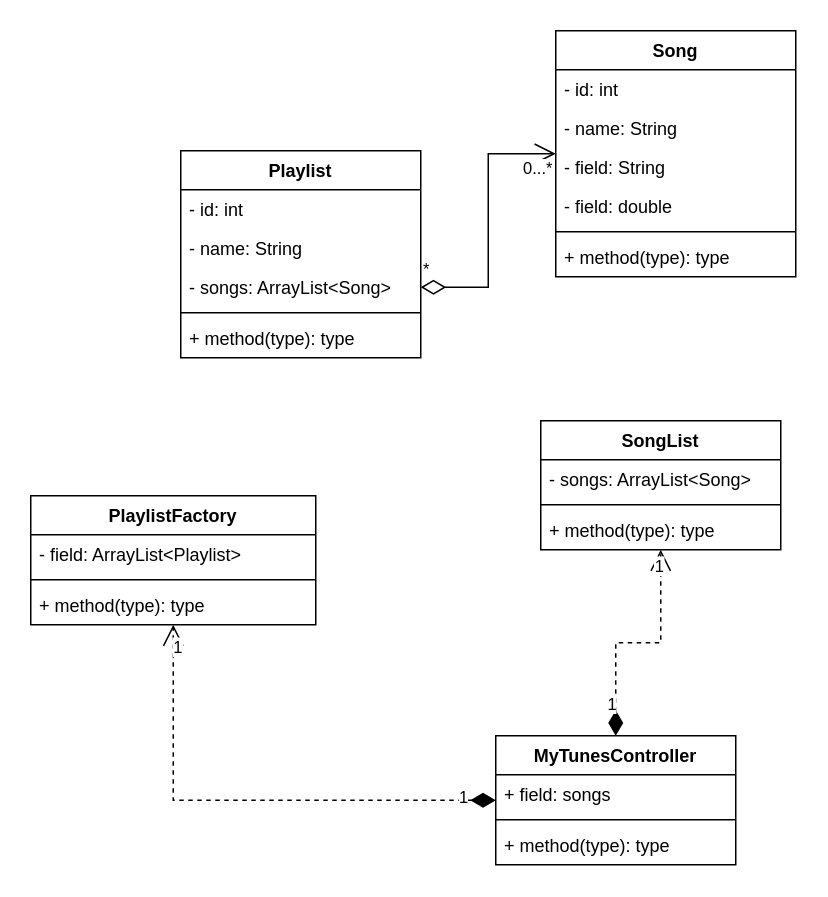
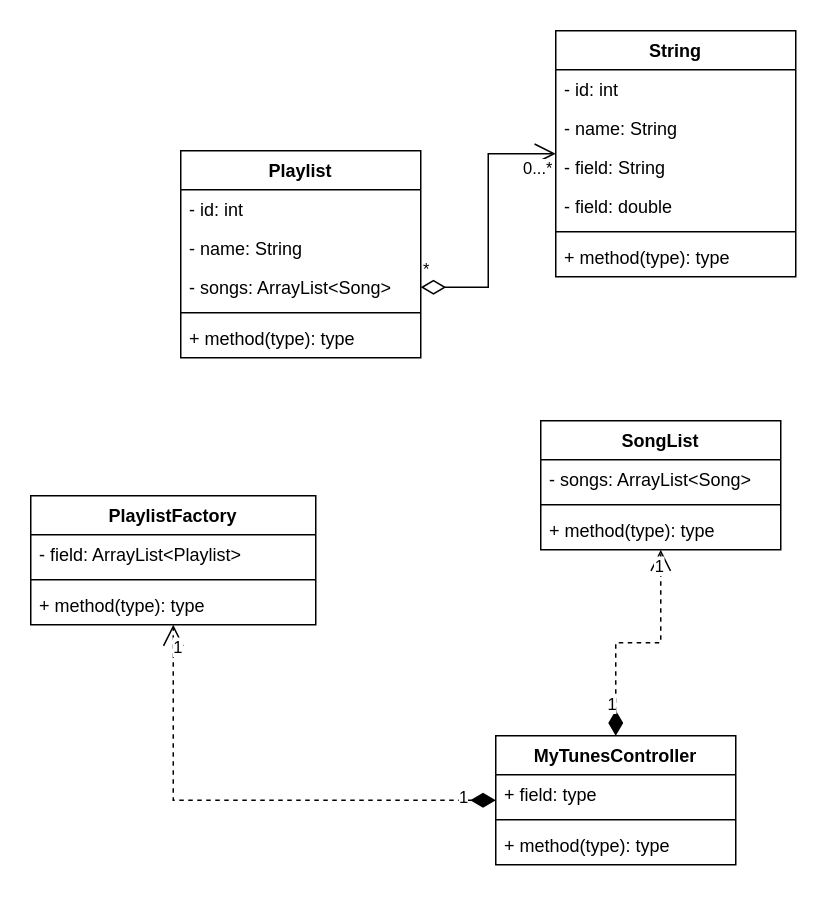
(676, 52) -> (676, 52)
(564, 796) -> (559, 796)
